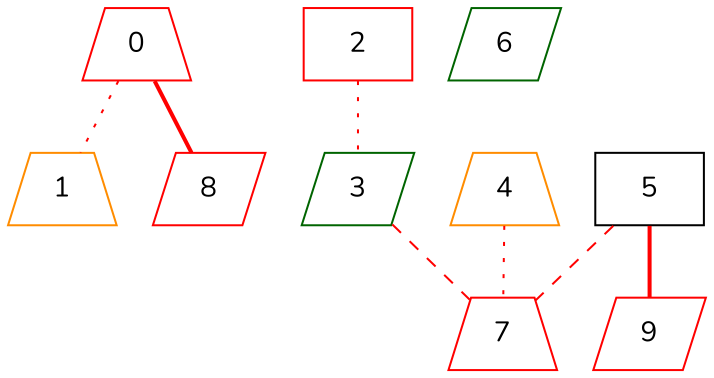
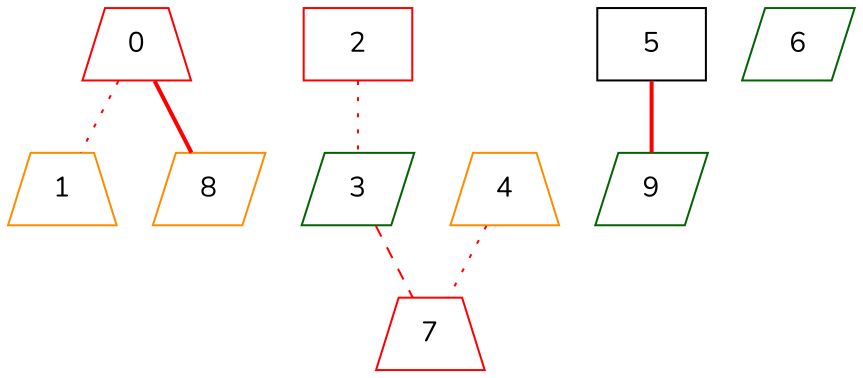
(209, 189) -> (209, 189)
(574, 263) -> none
(650, 334) -> (652, 189)
